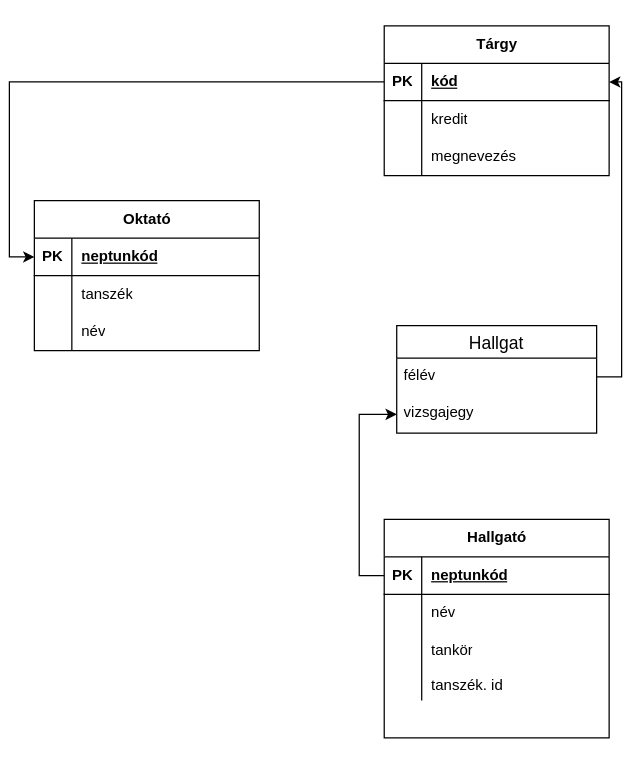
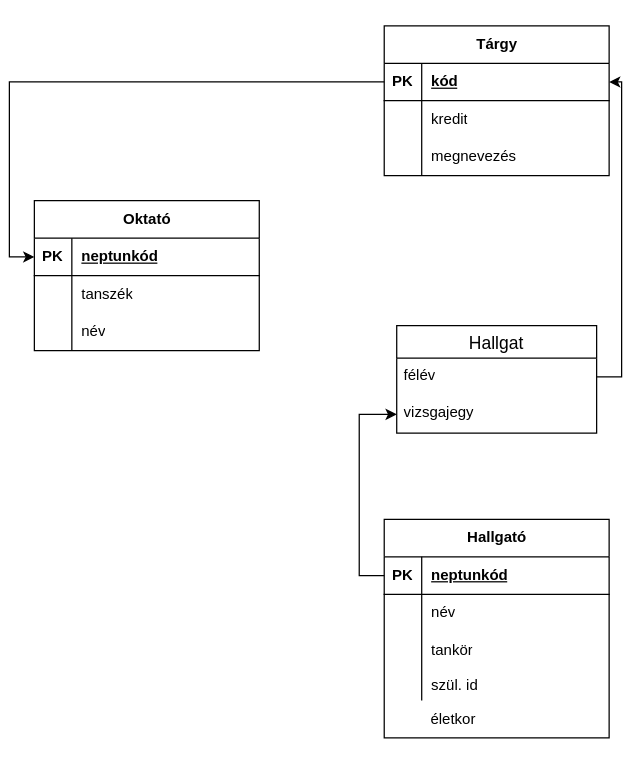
(472, 686) -> (458, 686)
none -> (453, 719)
